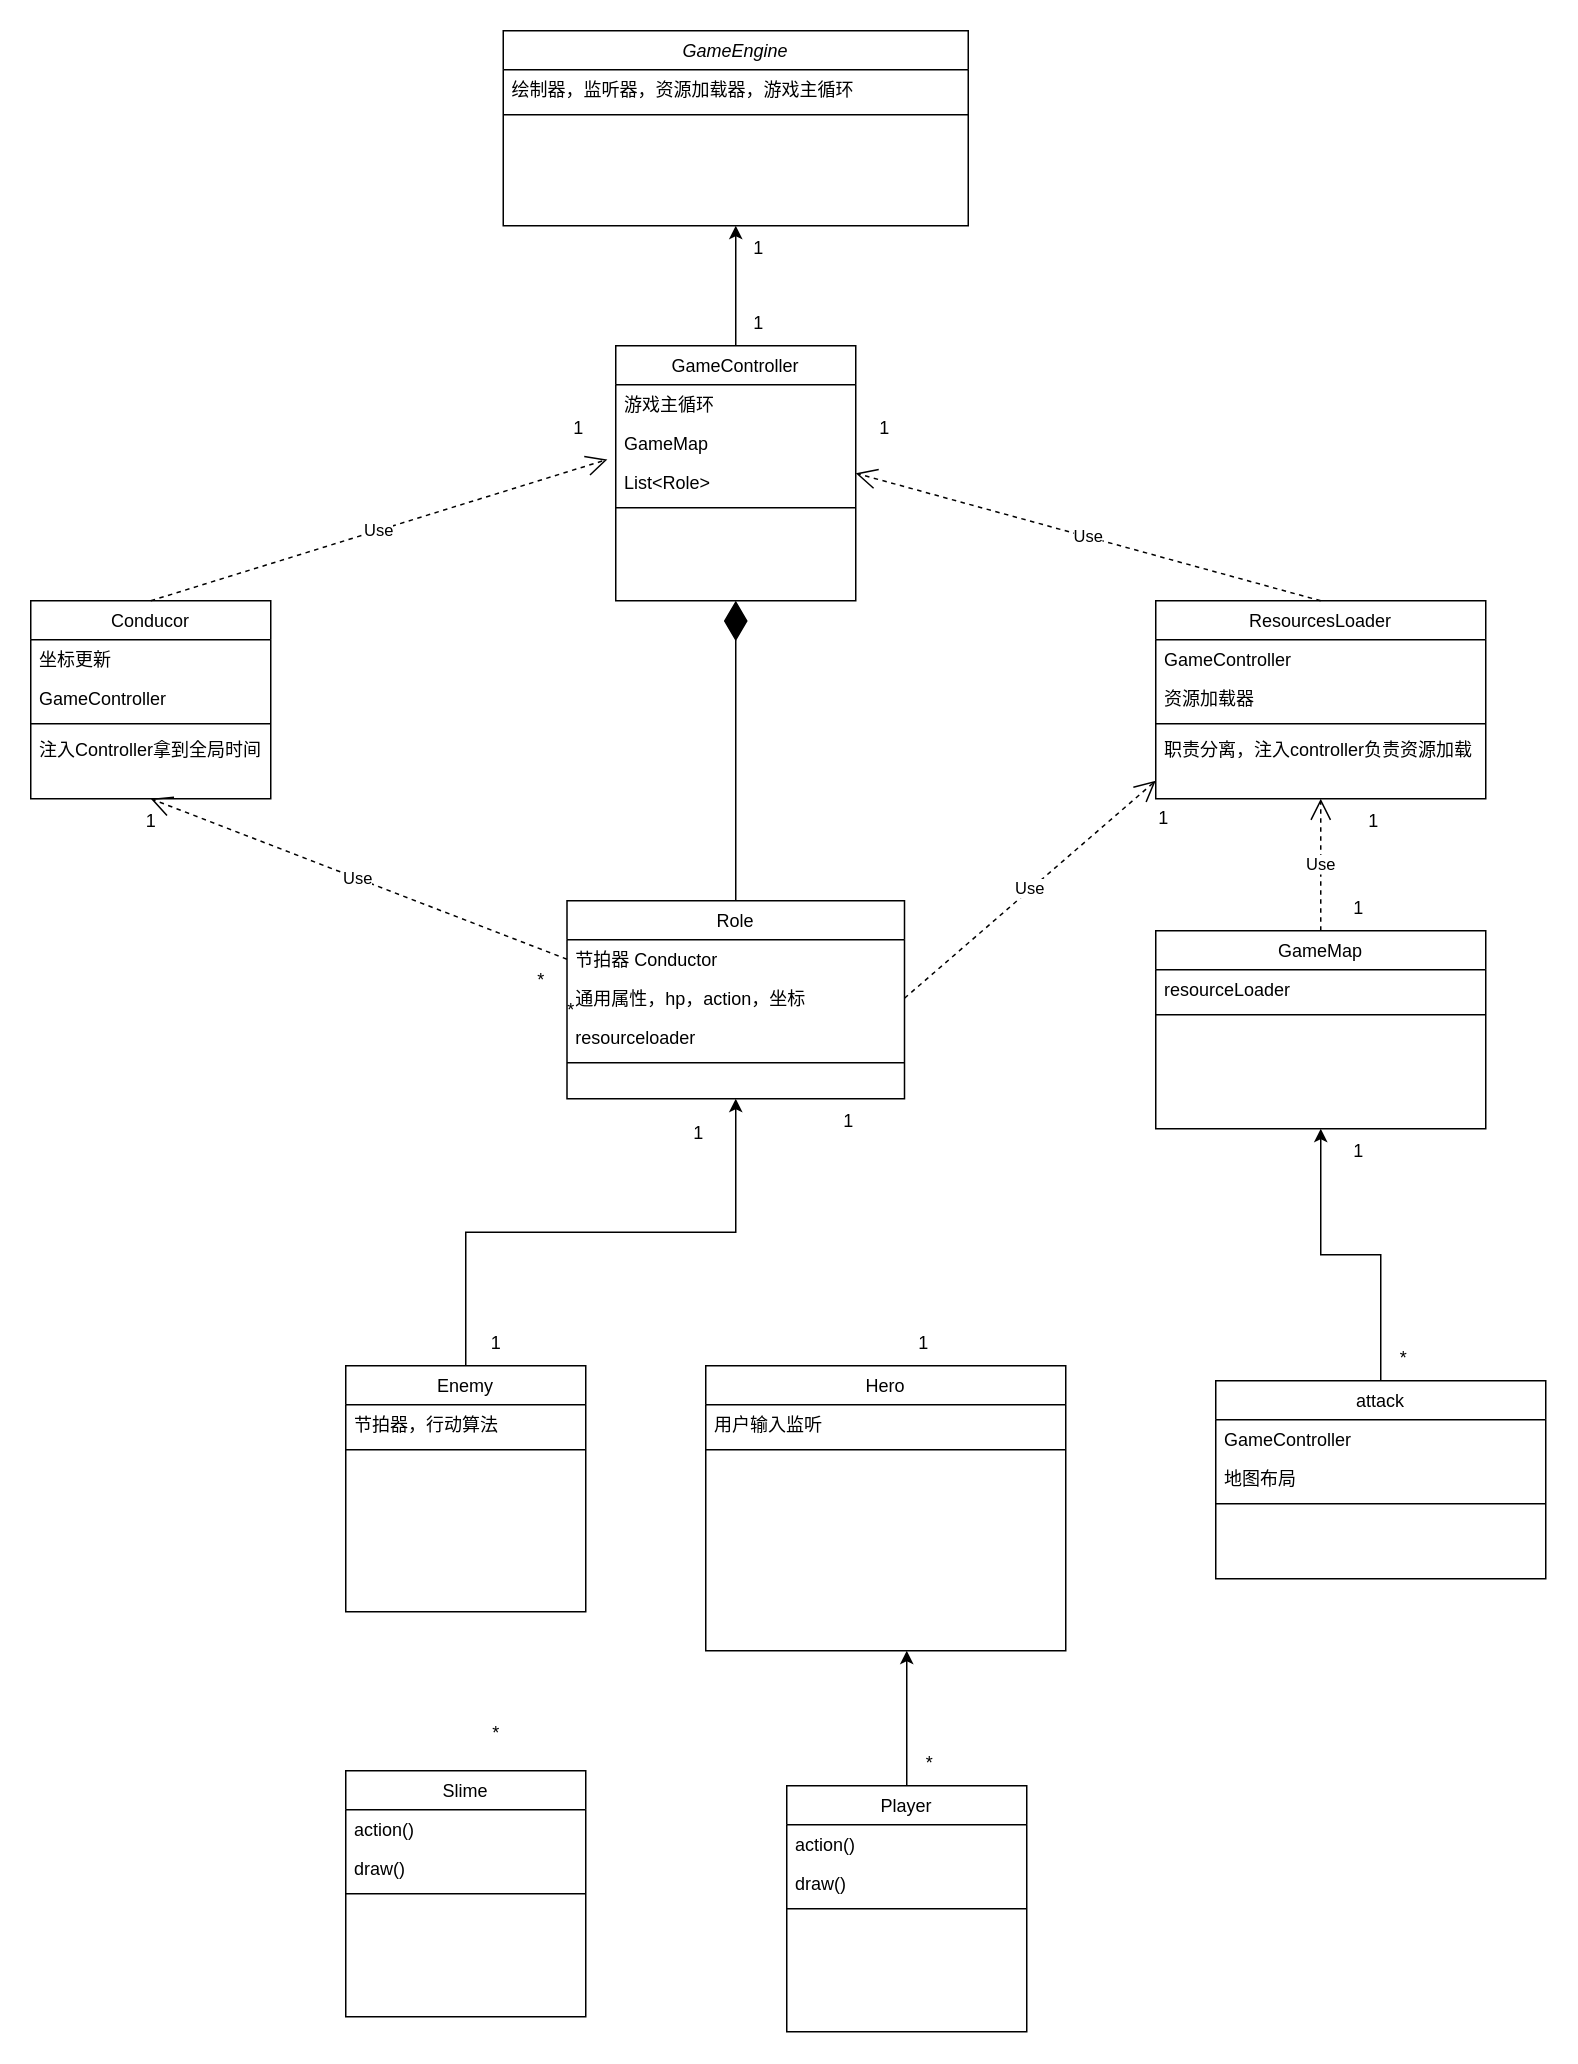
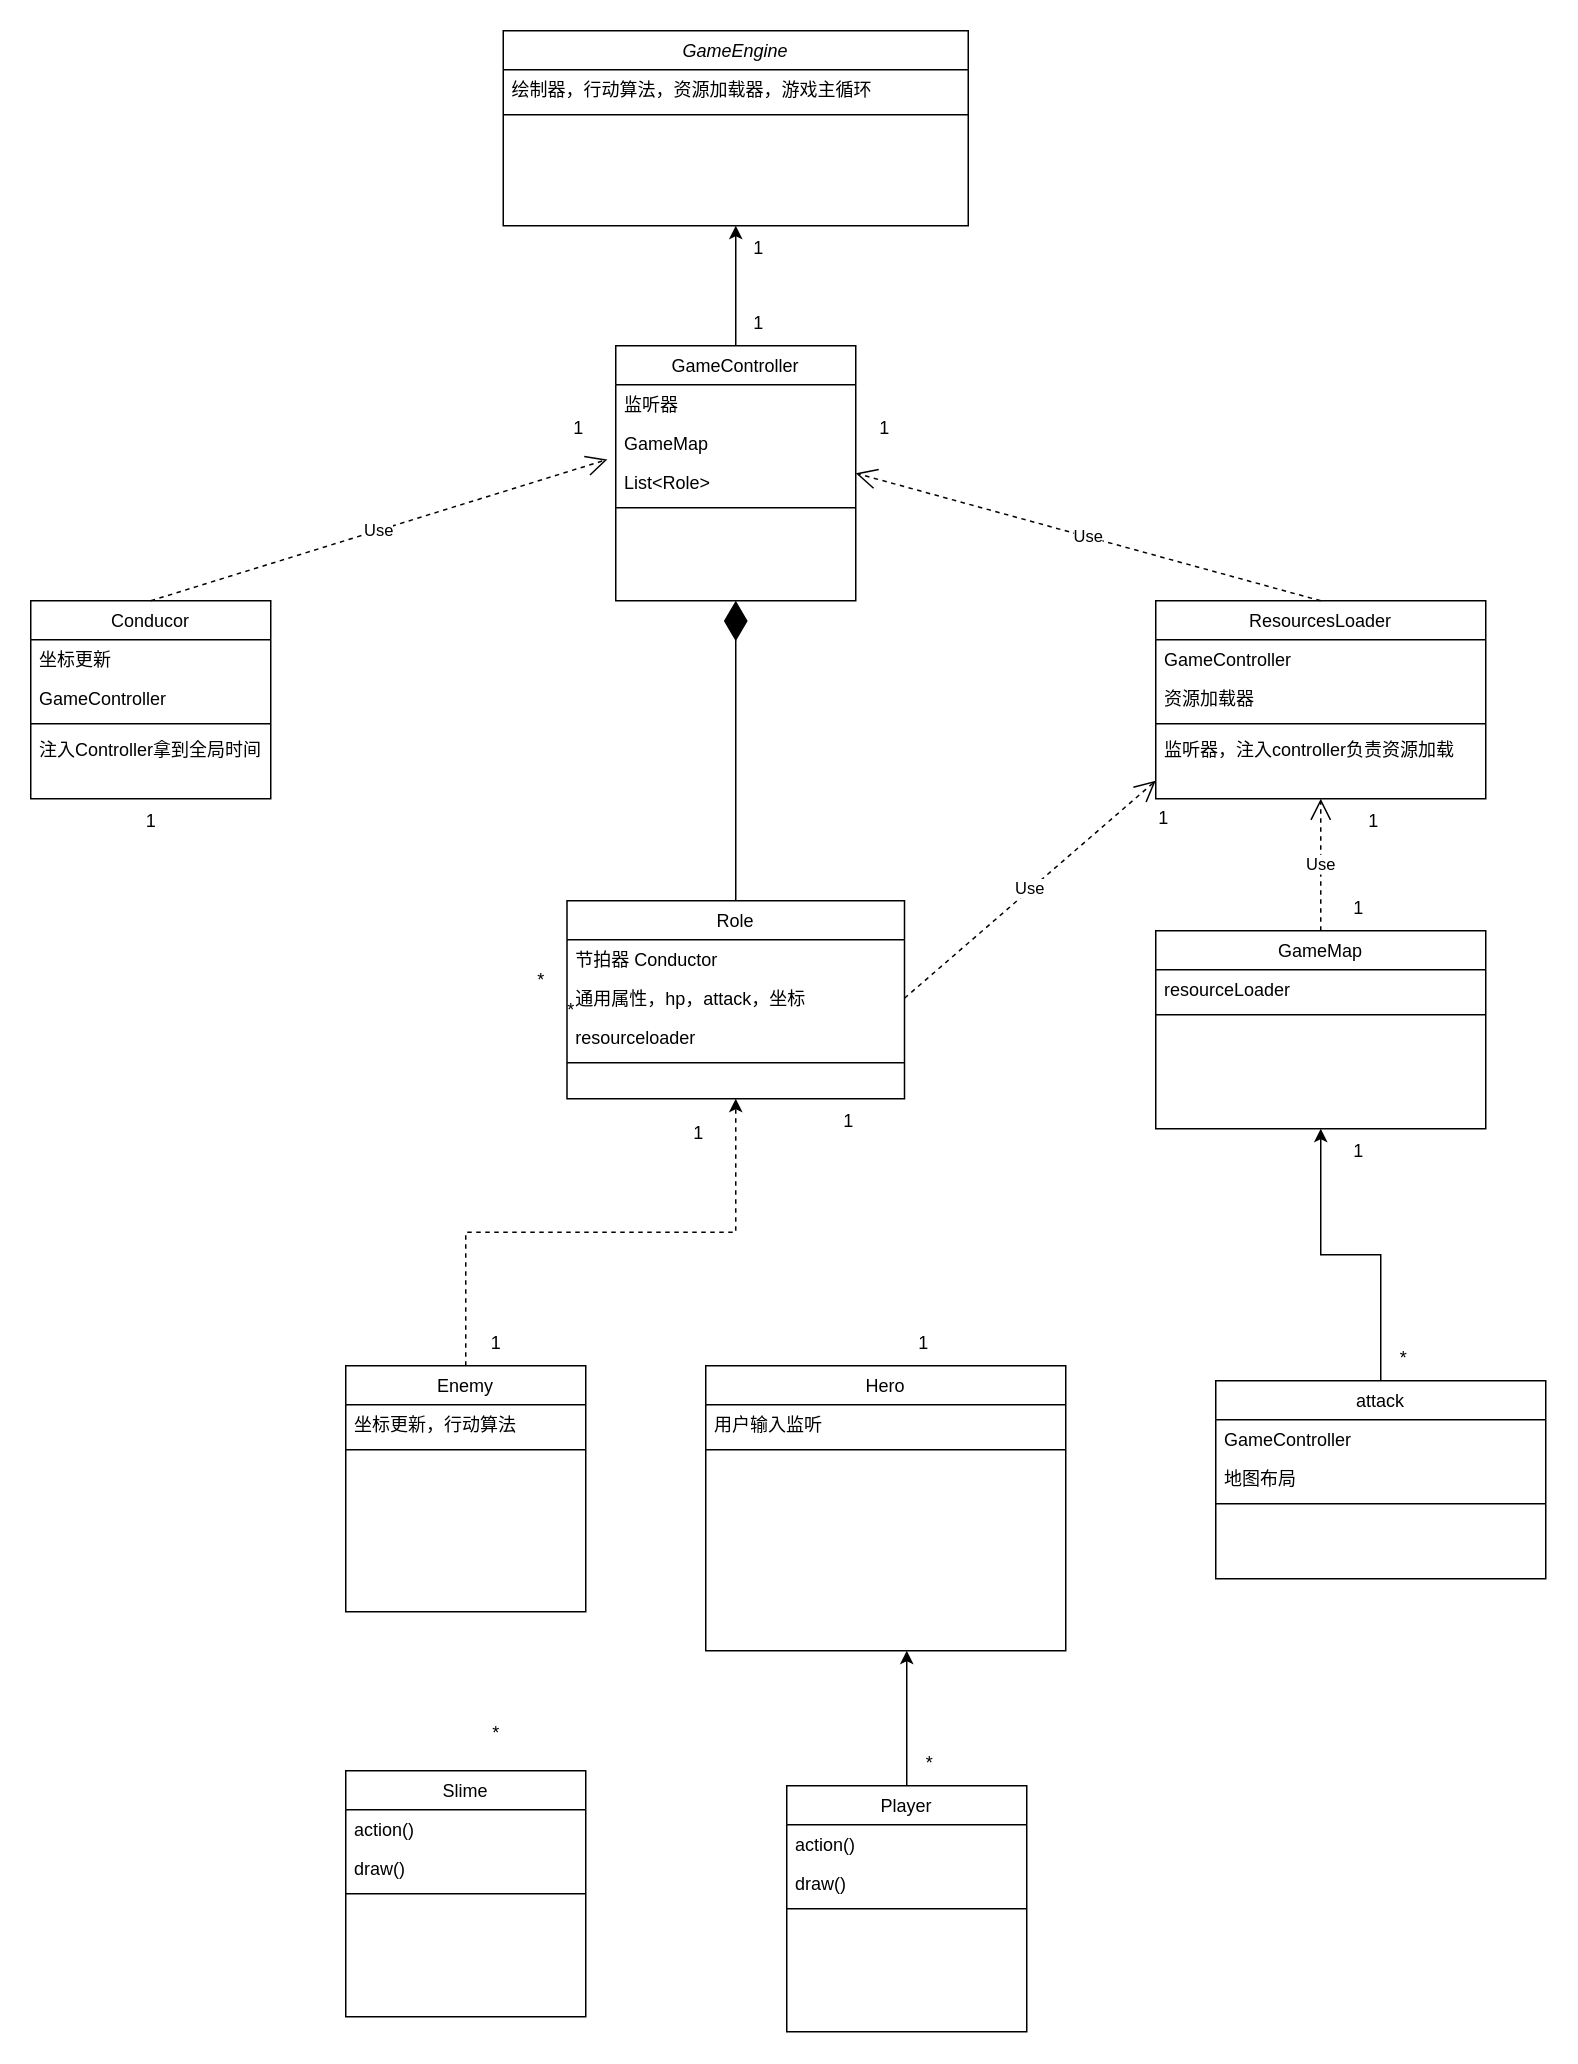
(683, 90) -> (692, 90)
(669, 405) -> (651, 405)
(1327, 750) -> (1318, 750)
(360, 880) -> none
(694, 999) -> (697, 999)
(596, 1232) -> (596, 1232)
(426, 1425) -> (435, 1425)
